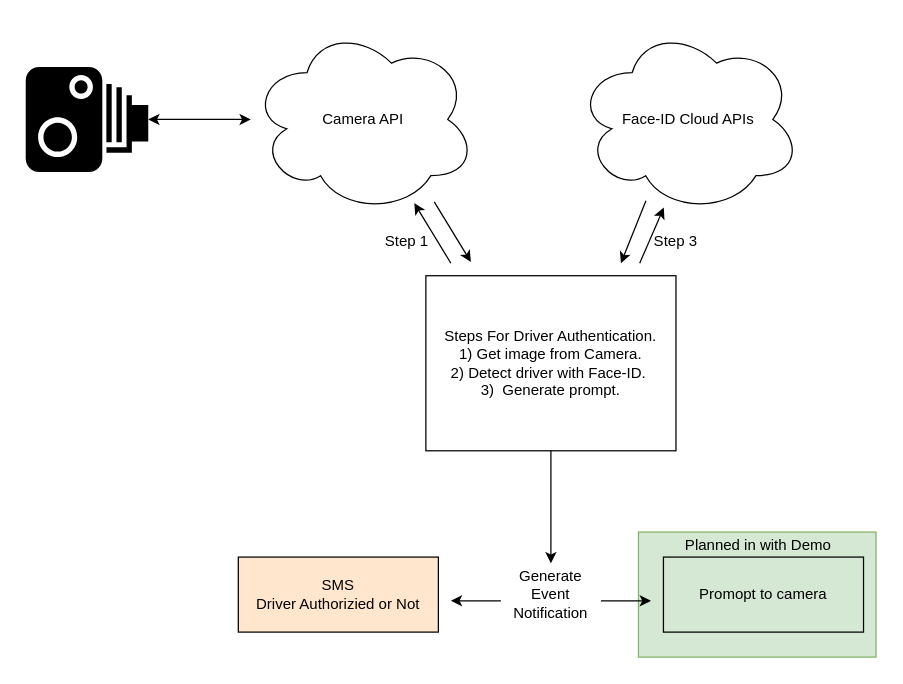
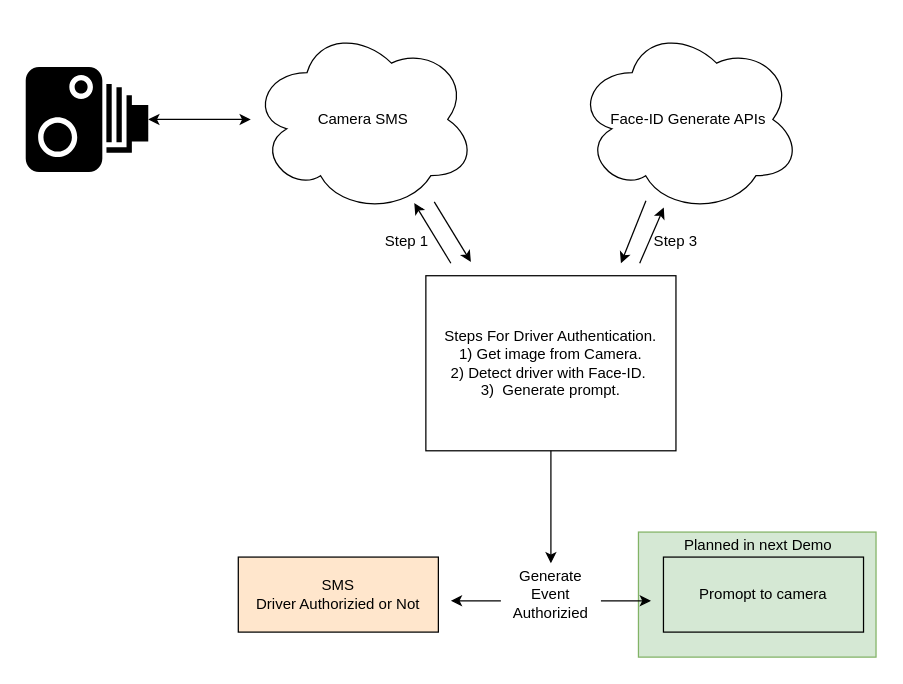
(363, 119) -> (363, 119)
(688, 119) -> (688, 119)
(758, 546) -> (758, 546)
(551, 594) -> (551, 594)
